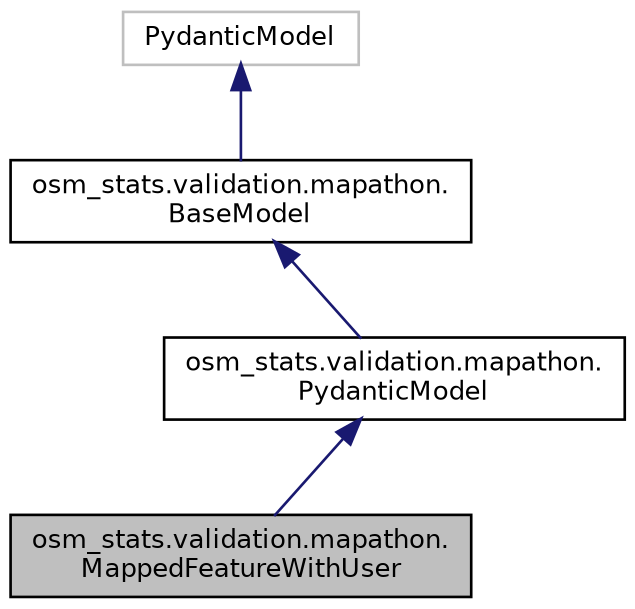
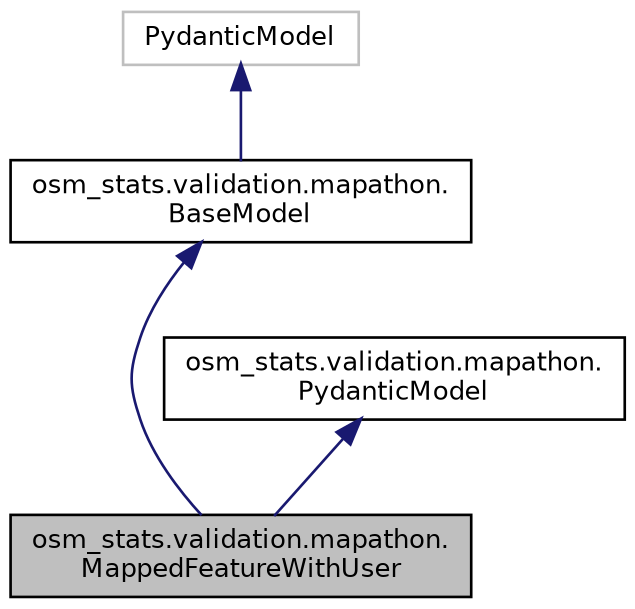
(327, 300) -> (133, 392)
